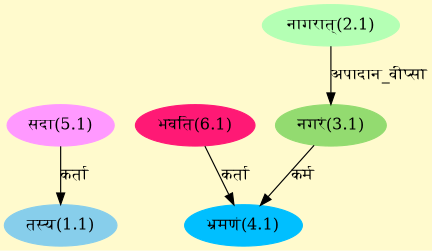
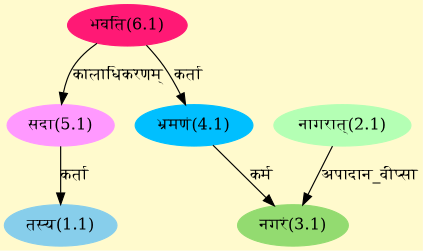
none -> (75, 64)
(291, 171) -> (239, 171)
